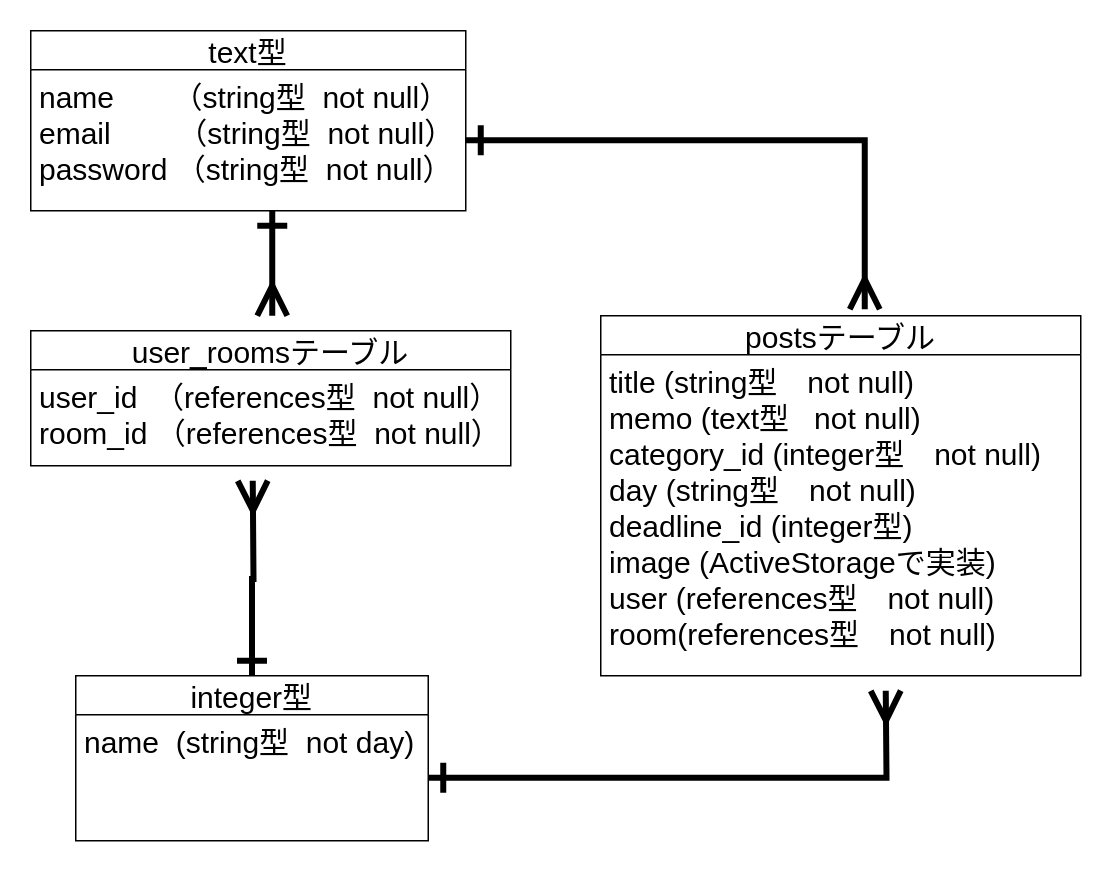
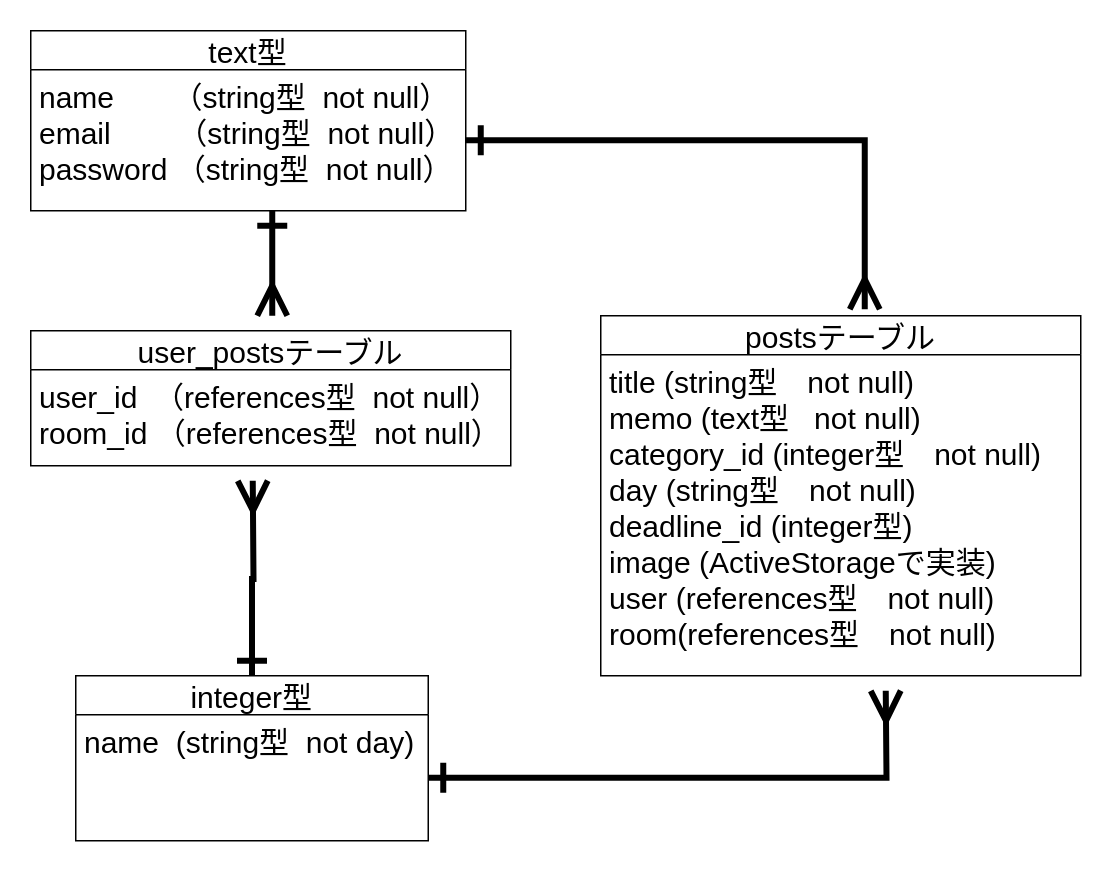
(270, 353) -> (270, 353)
